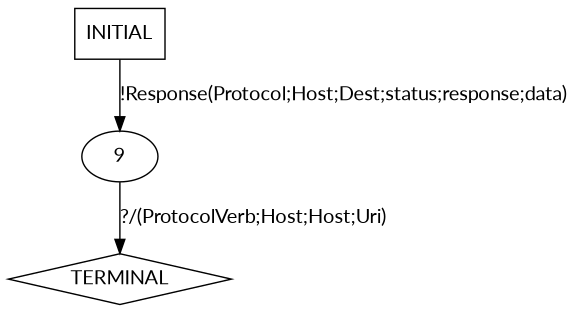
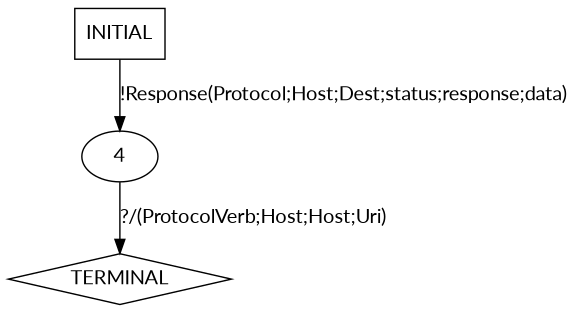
(120, 156) -> (120, 156)
